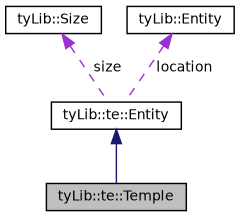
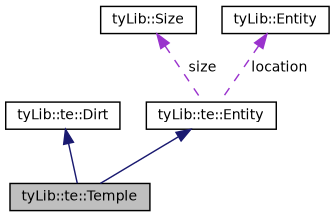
none -> (63, 116)
